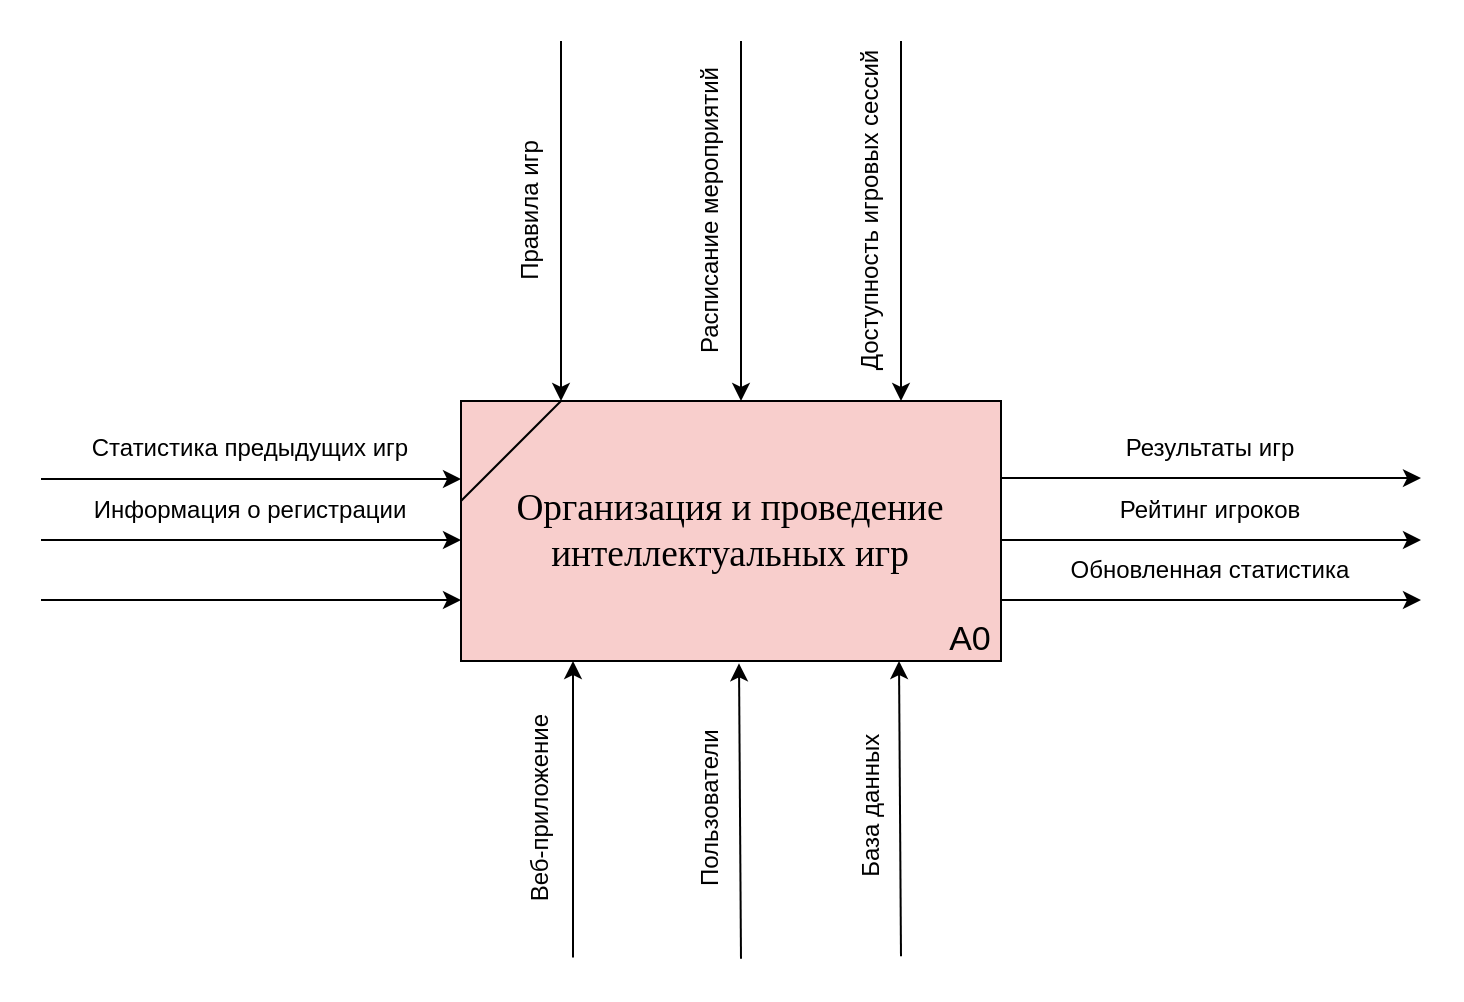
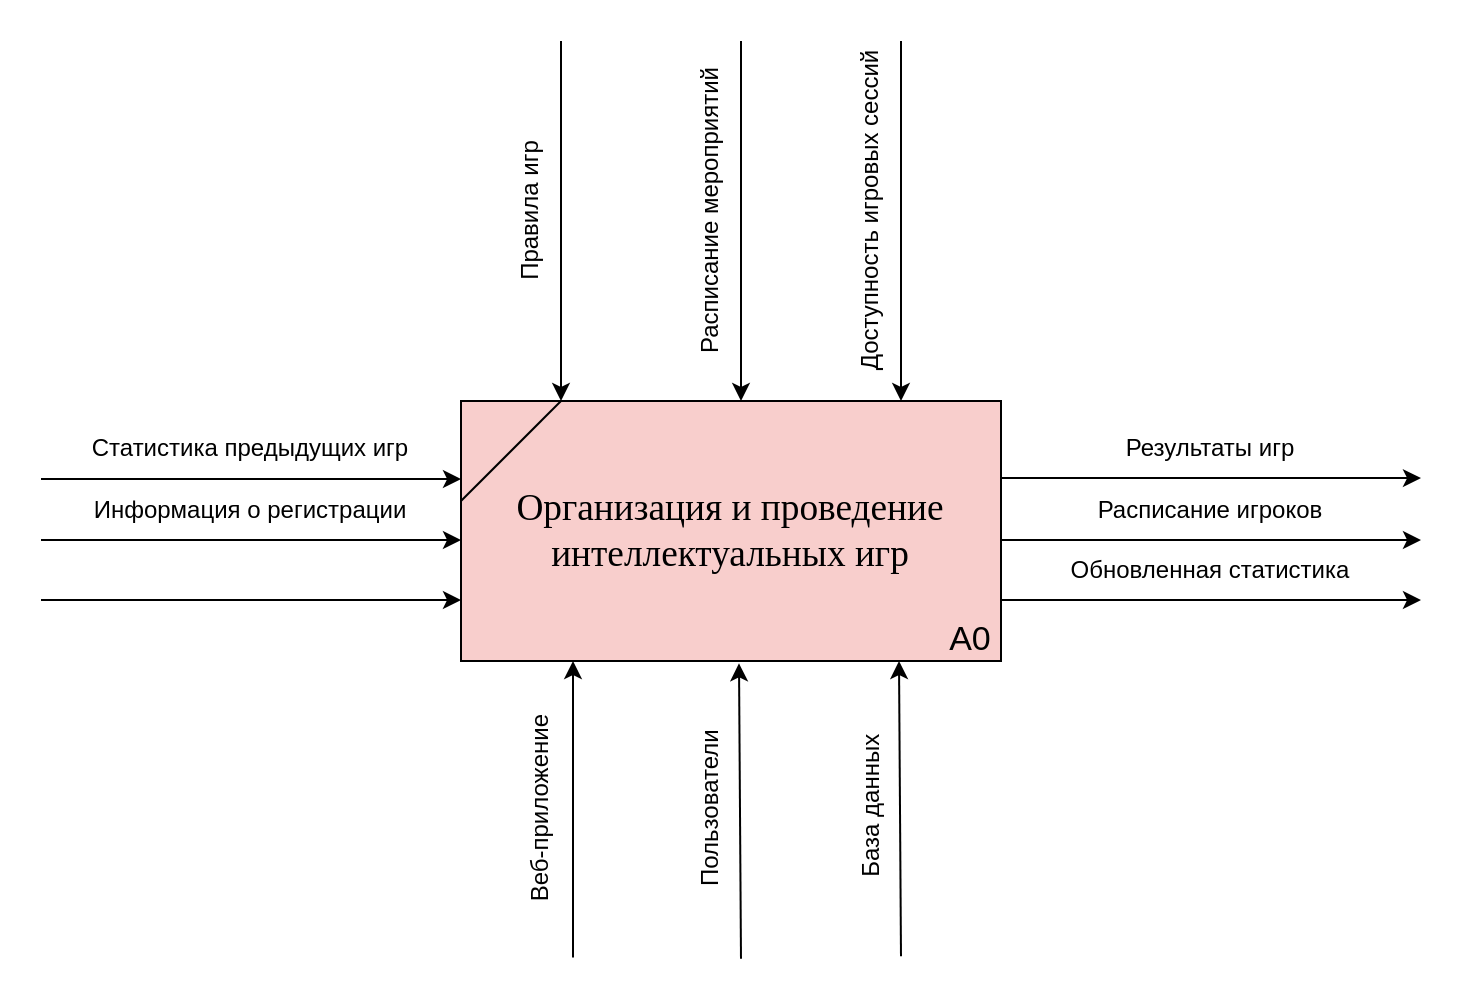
(1211, 511) -> (1211, 511)
